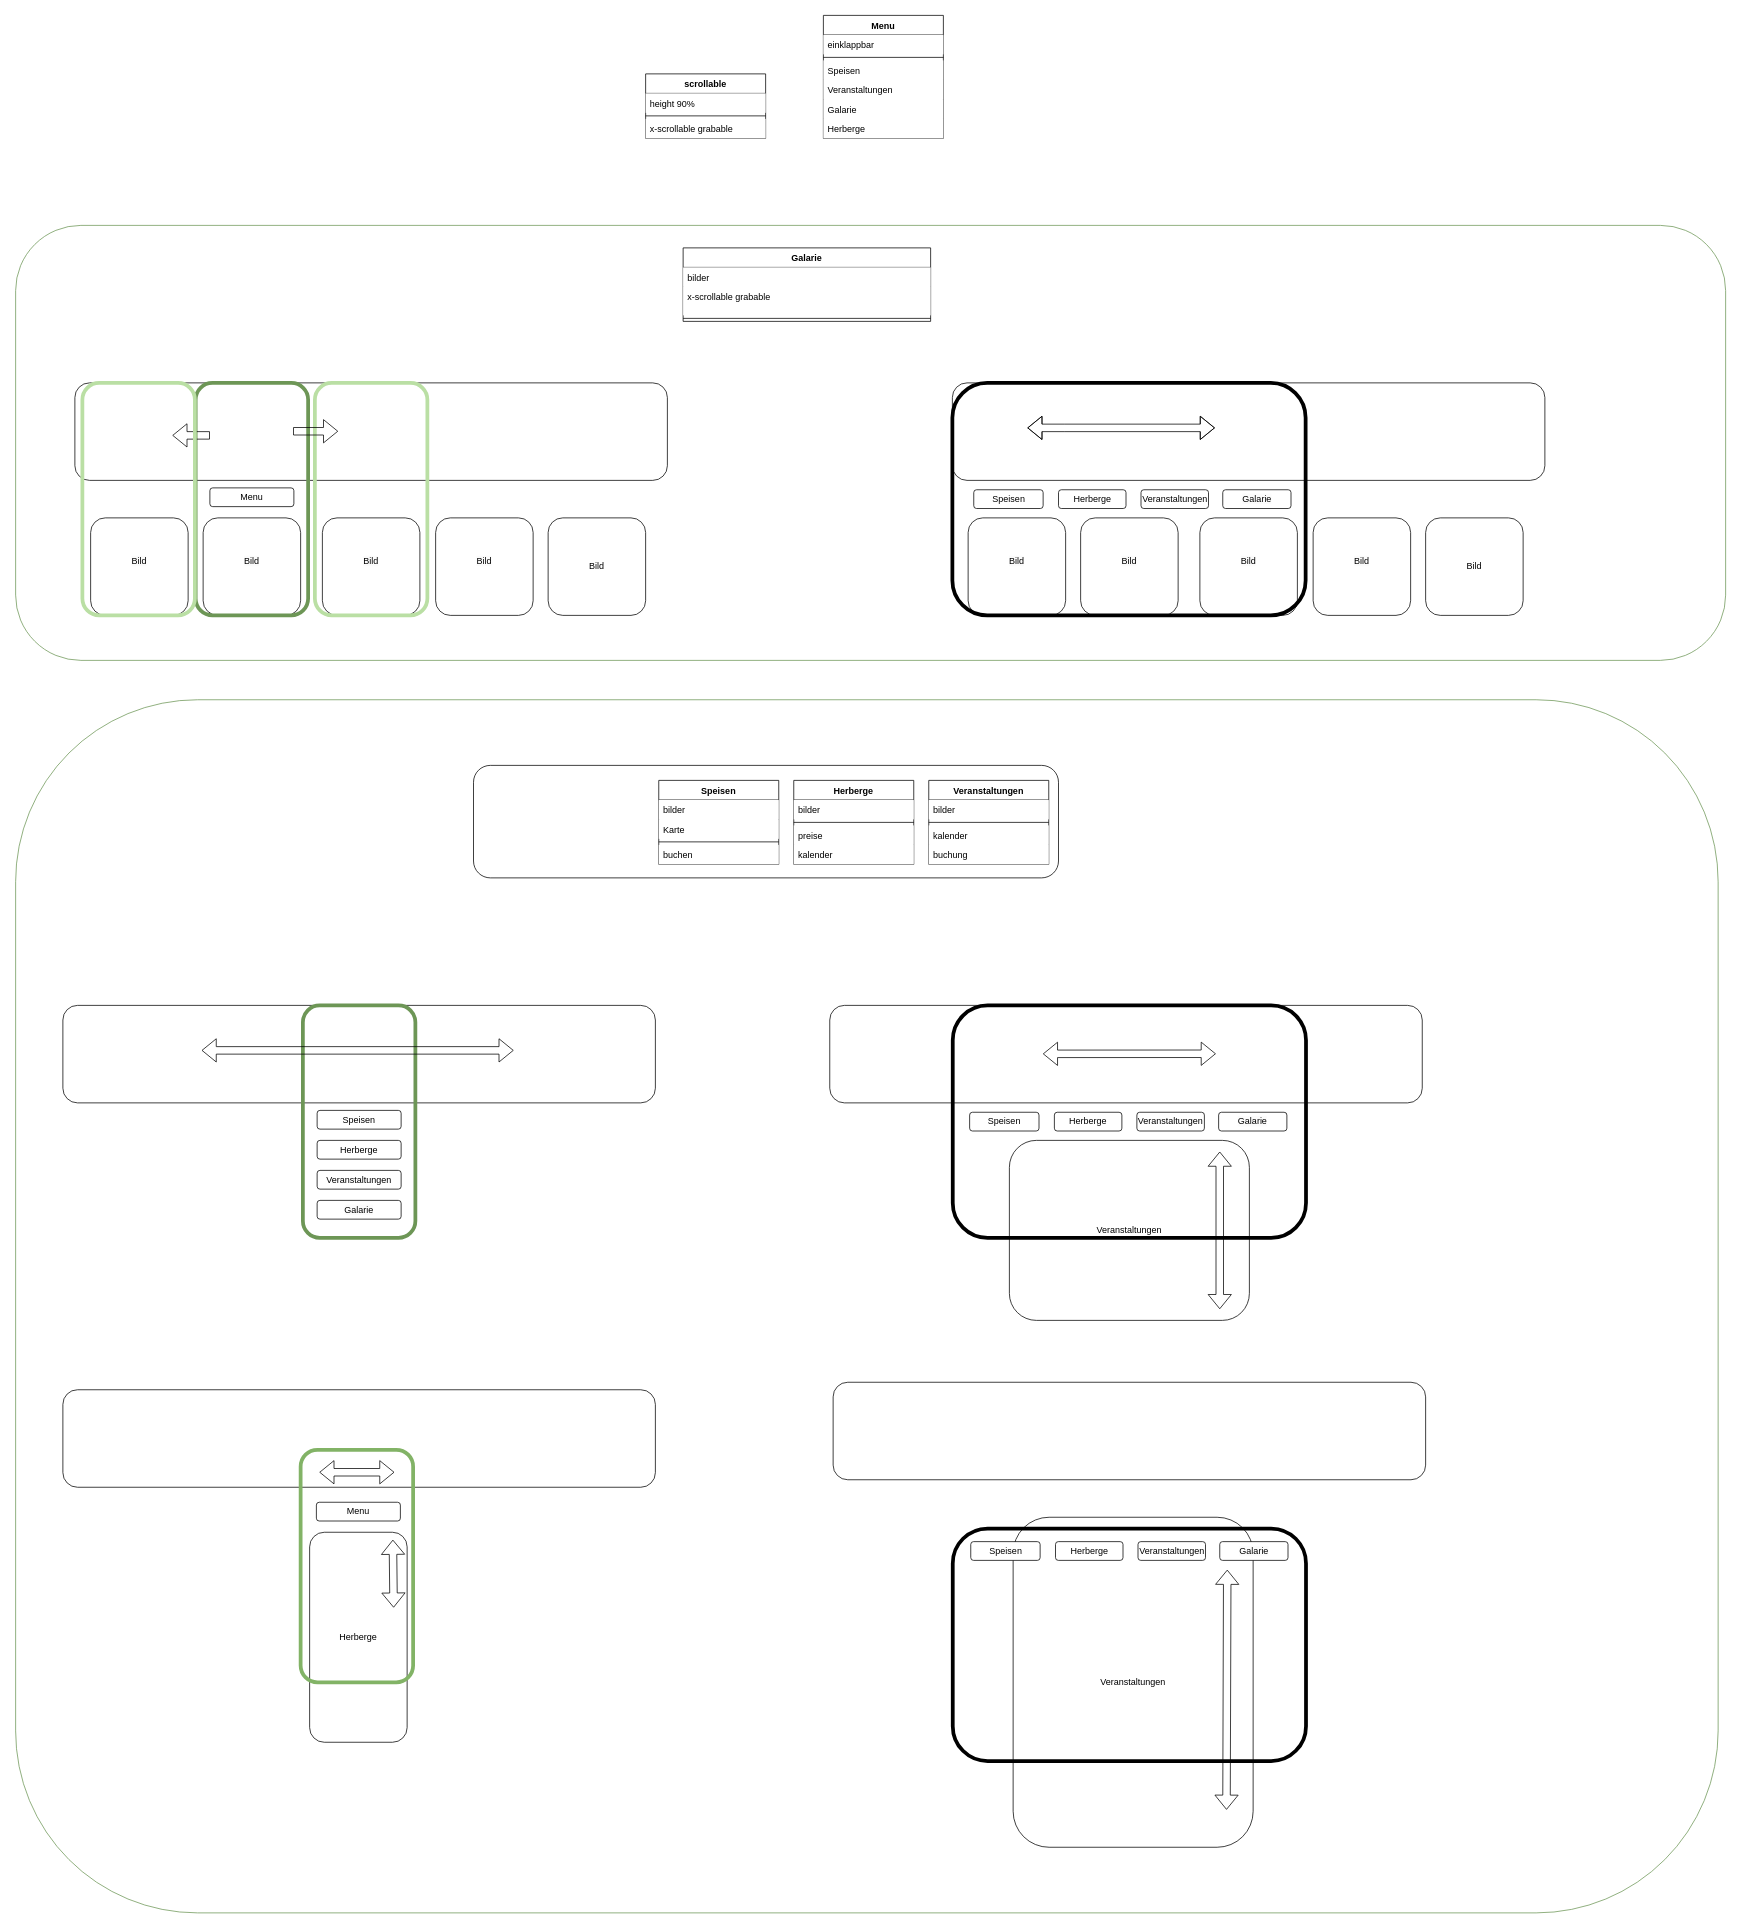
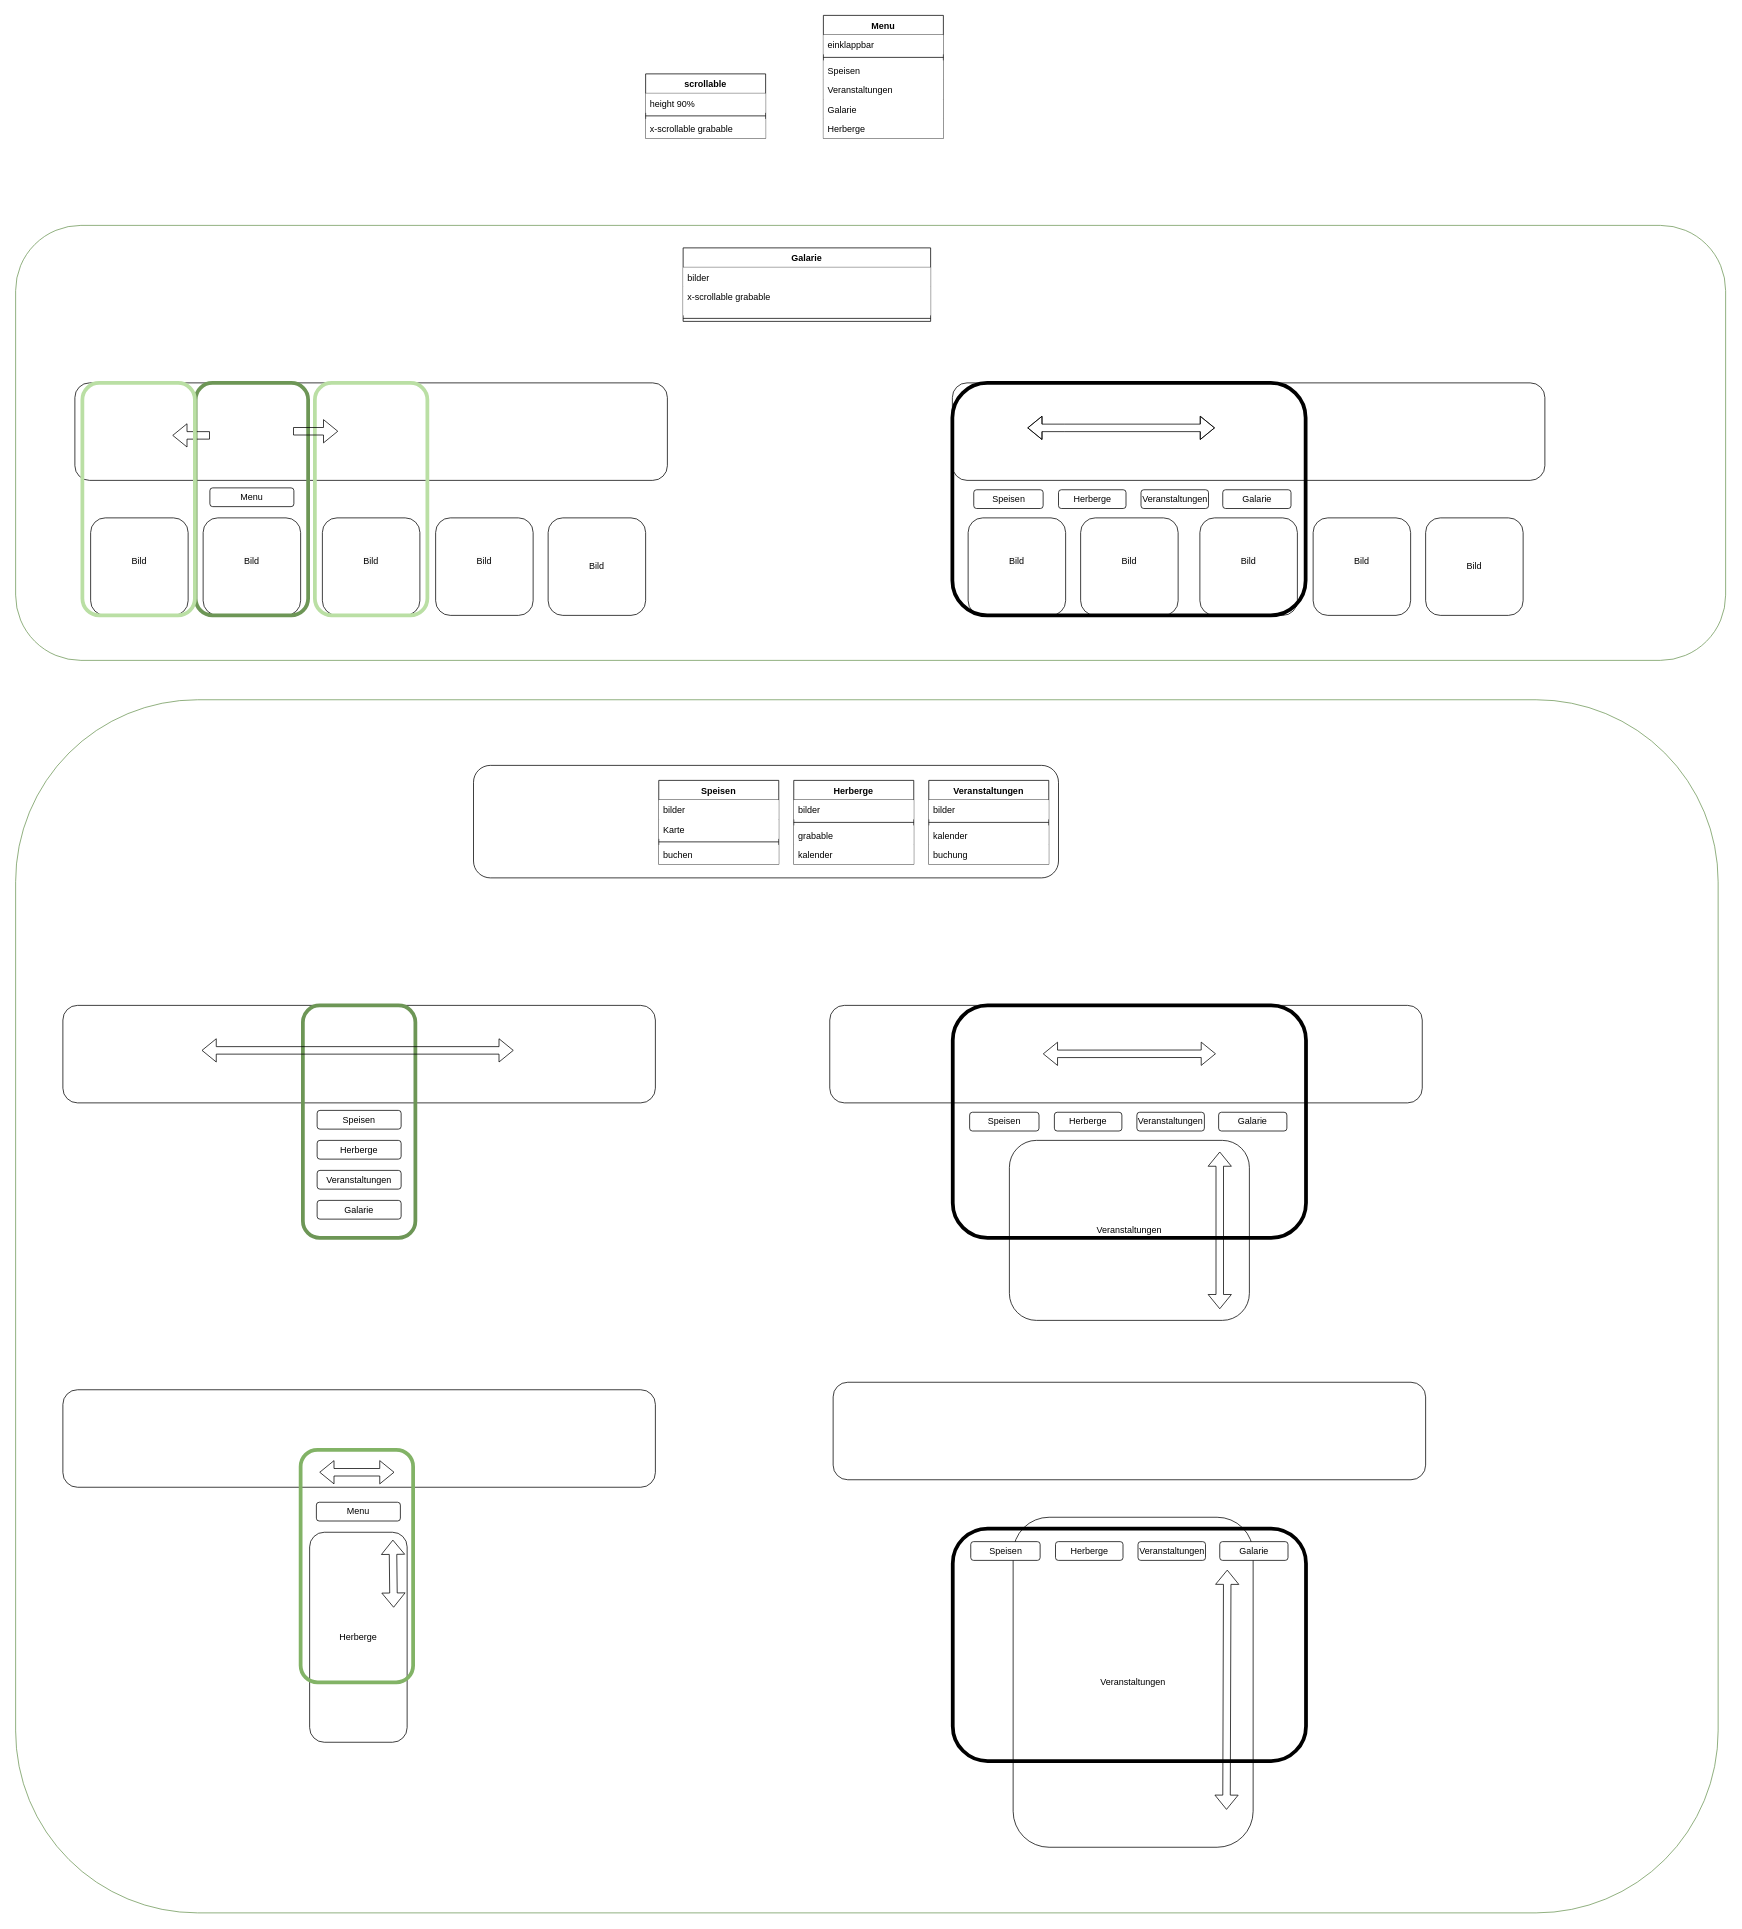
(812, 836) -> (817, 836)
